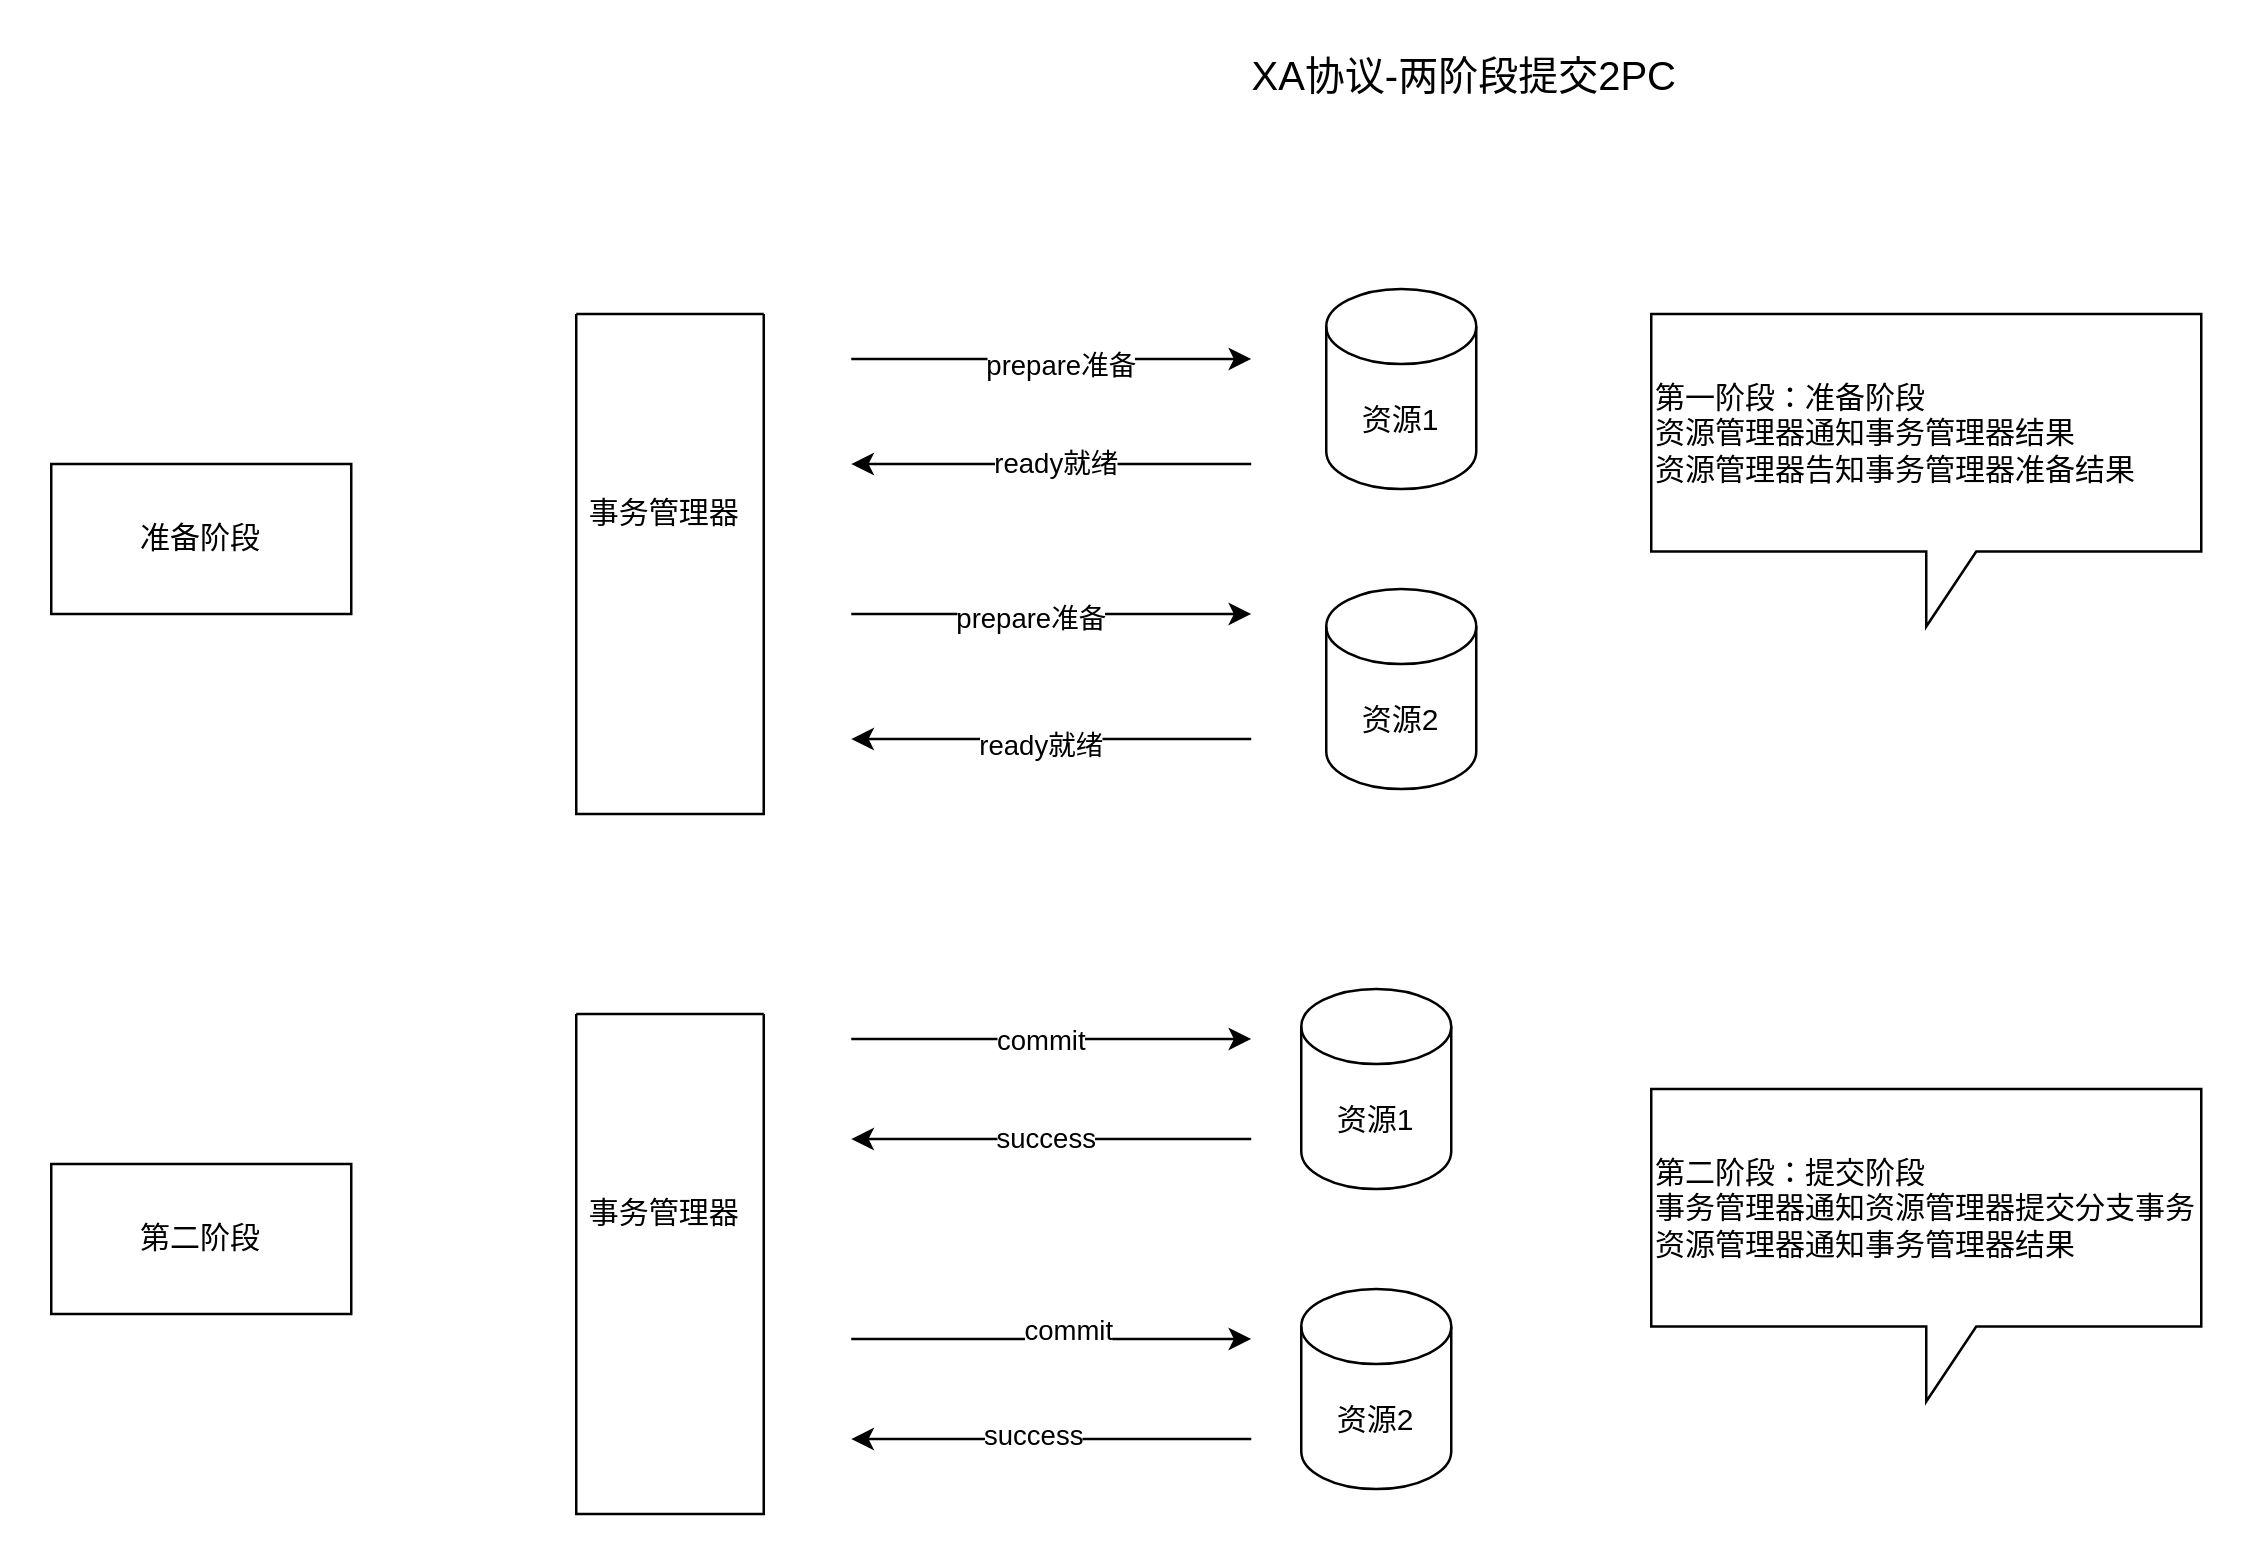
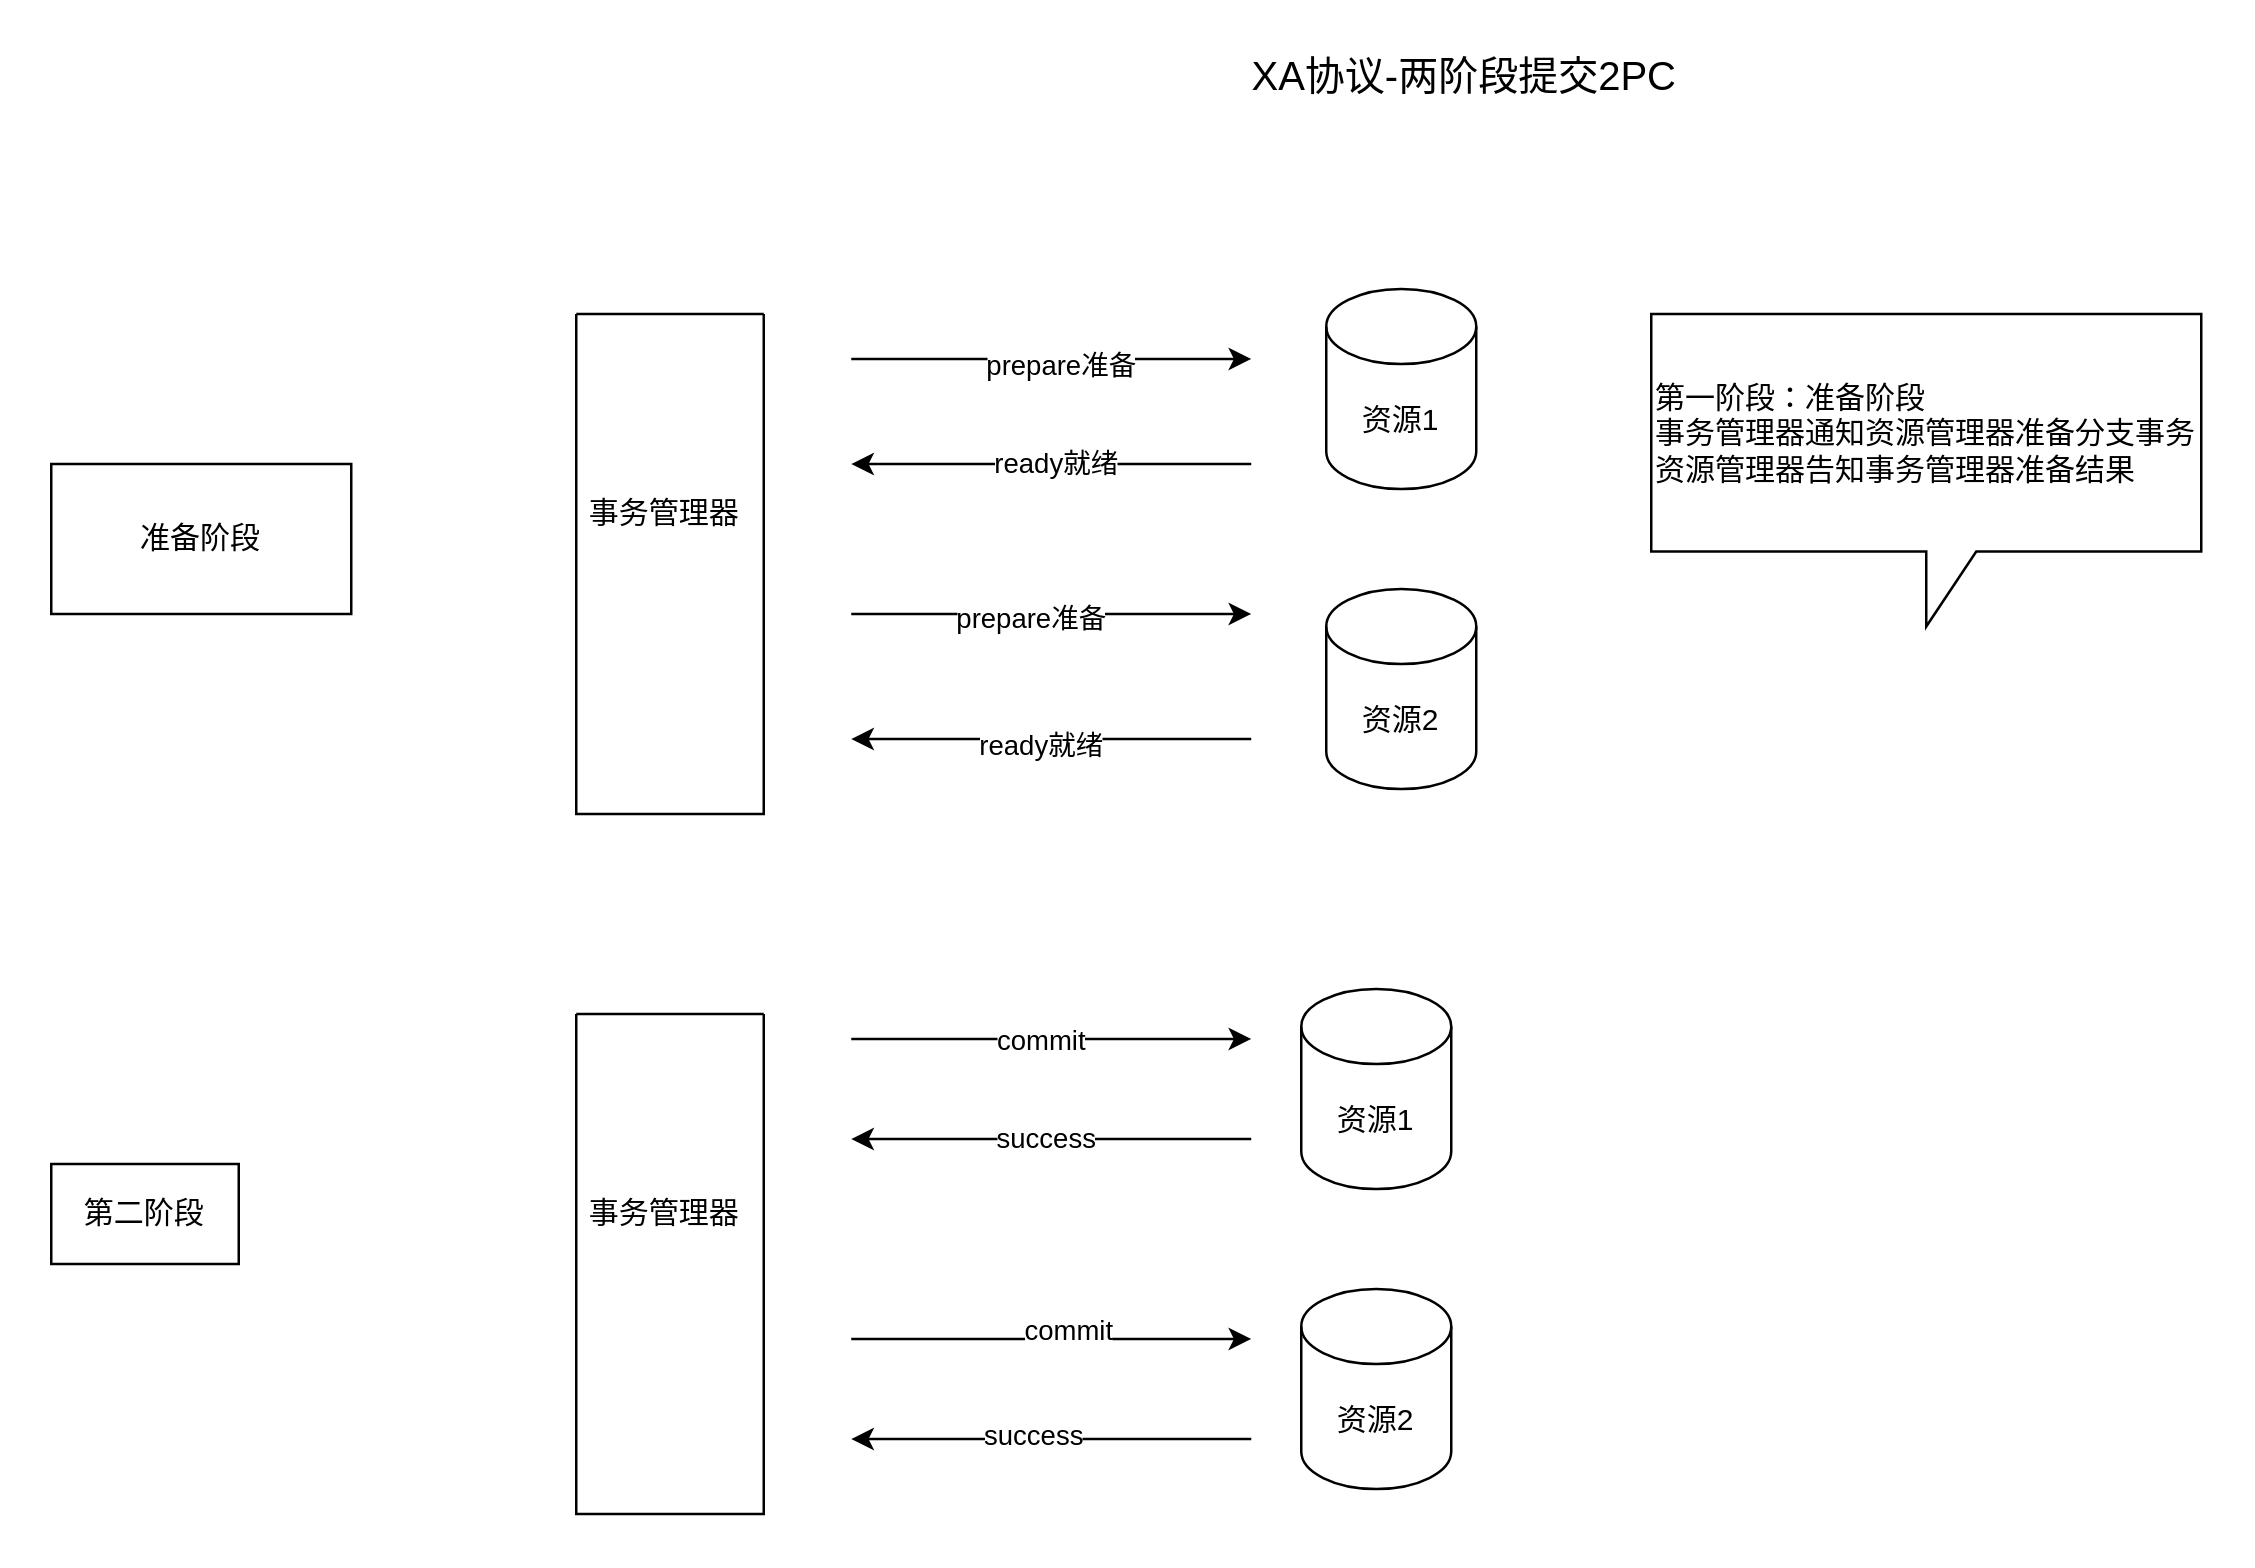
(1896, 434) -> (1926, 434)
(201, 1239) -> (145, 1214)
(1926, 1245) -> none
